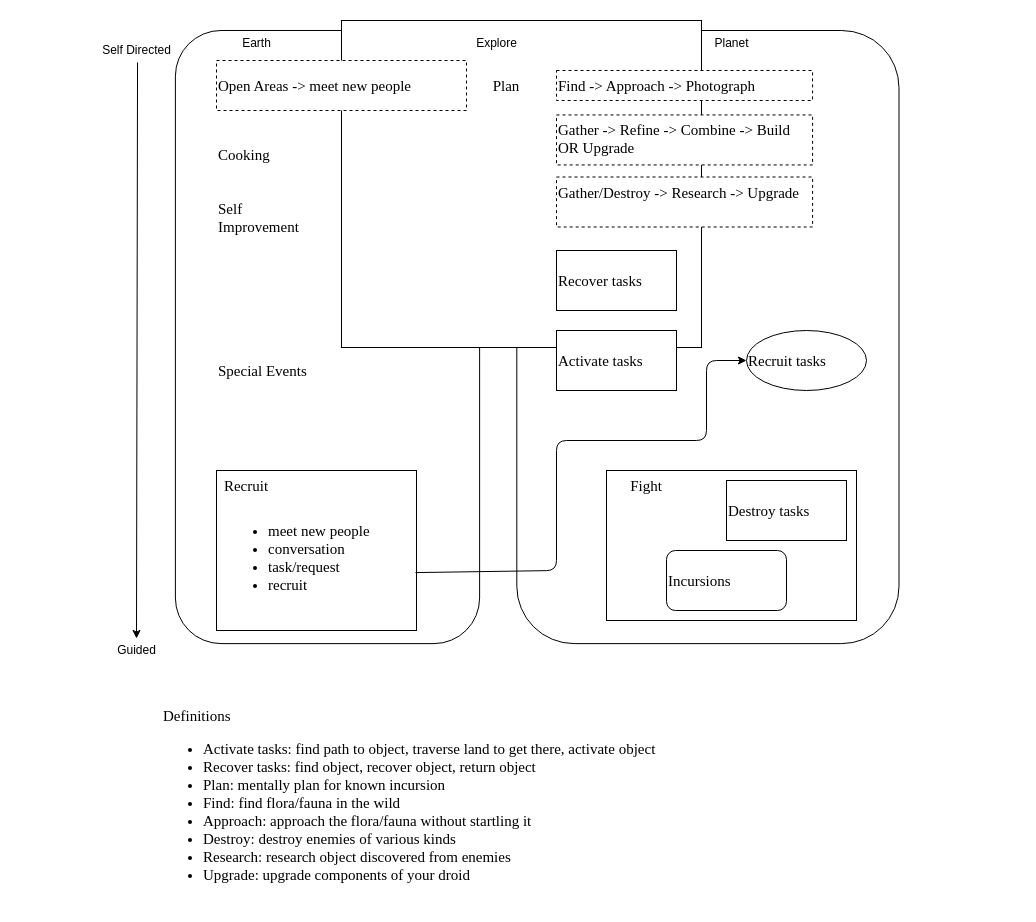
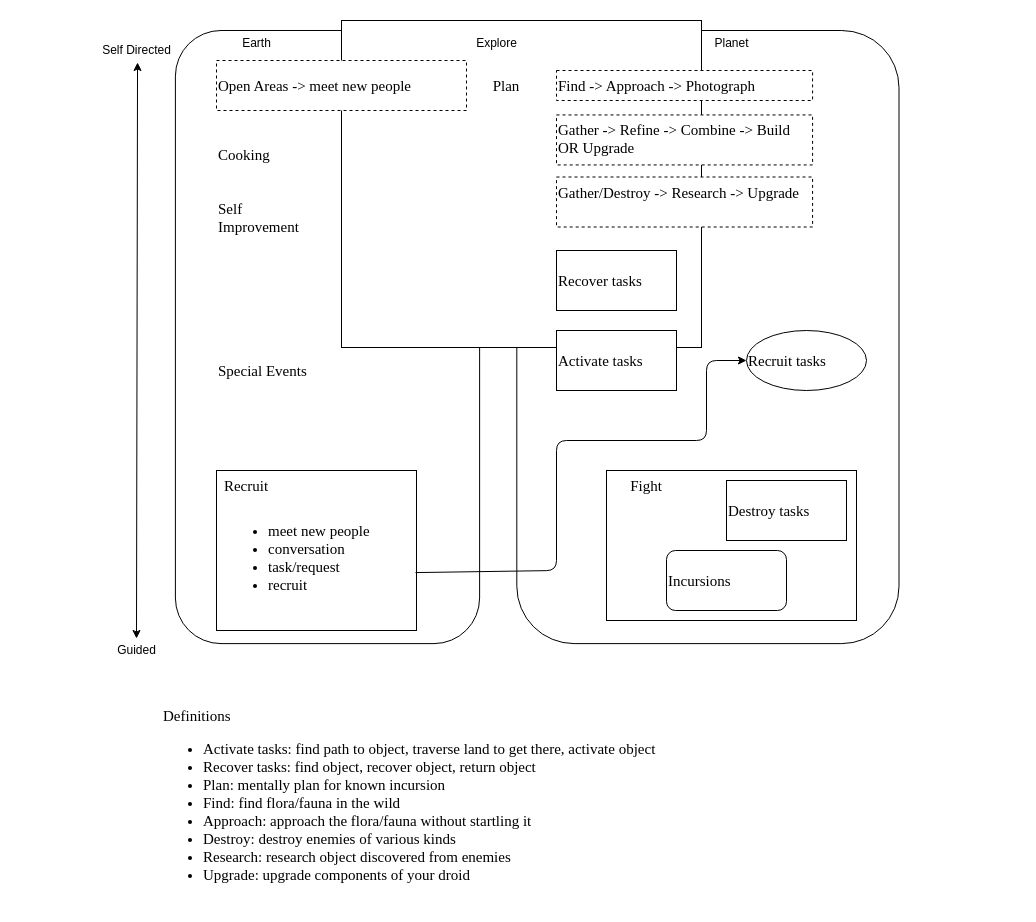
(138, 68) -> (138, 71)
